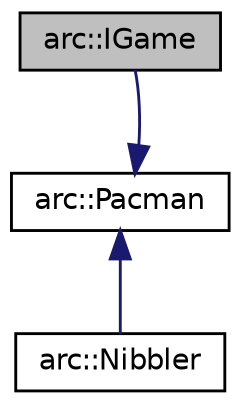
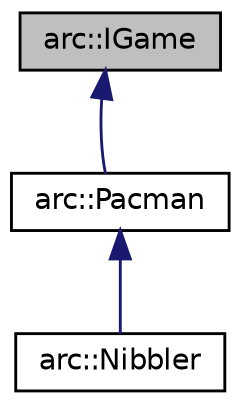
(139, 108) -> (101, 136)
